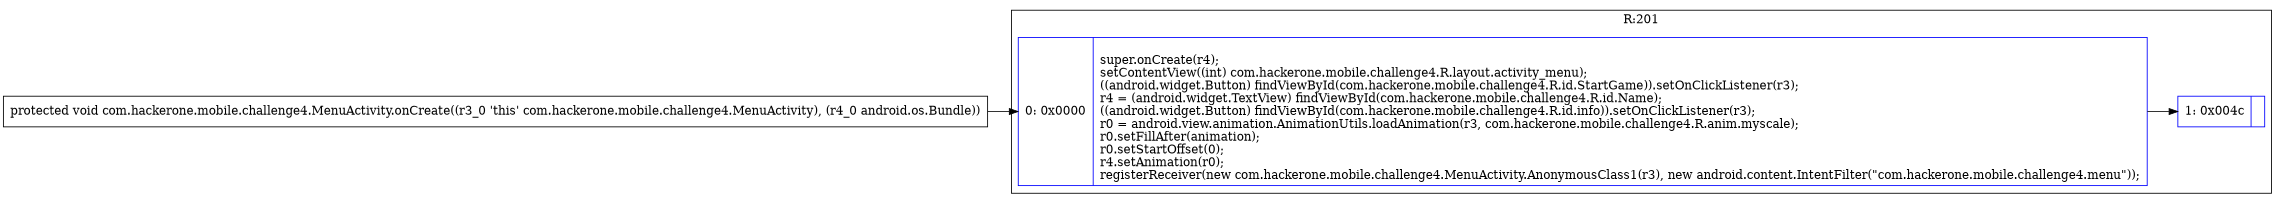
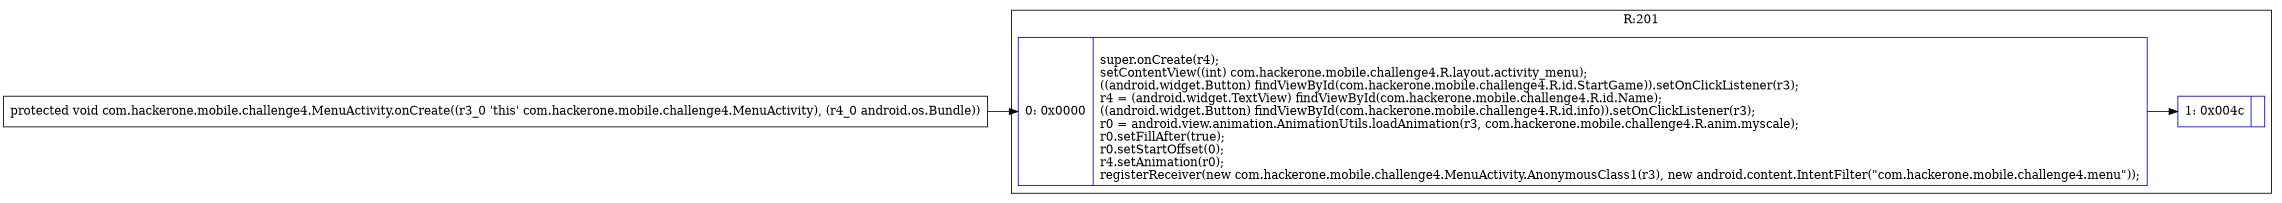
(1180, 137) -> (1163, 137)
